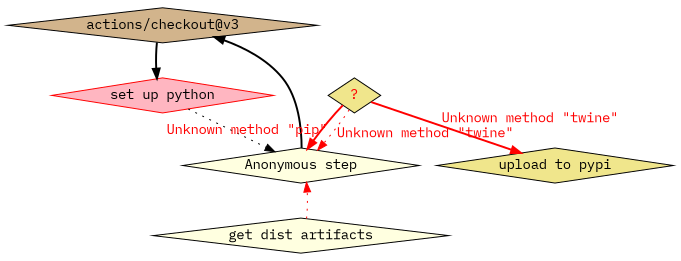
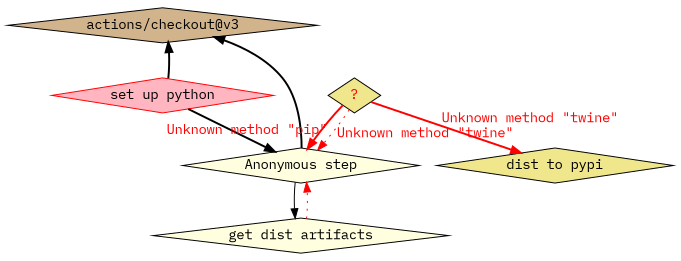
(156, 56) -> (169, 65)
(227, 128) -> (227, 128)
(555, 166) -> (555, 166)
none -> (294, 195)
